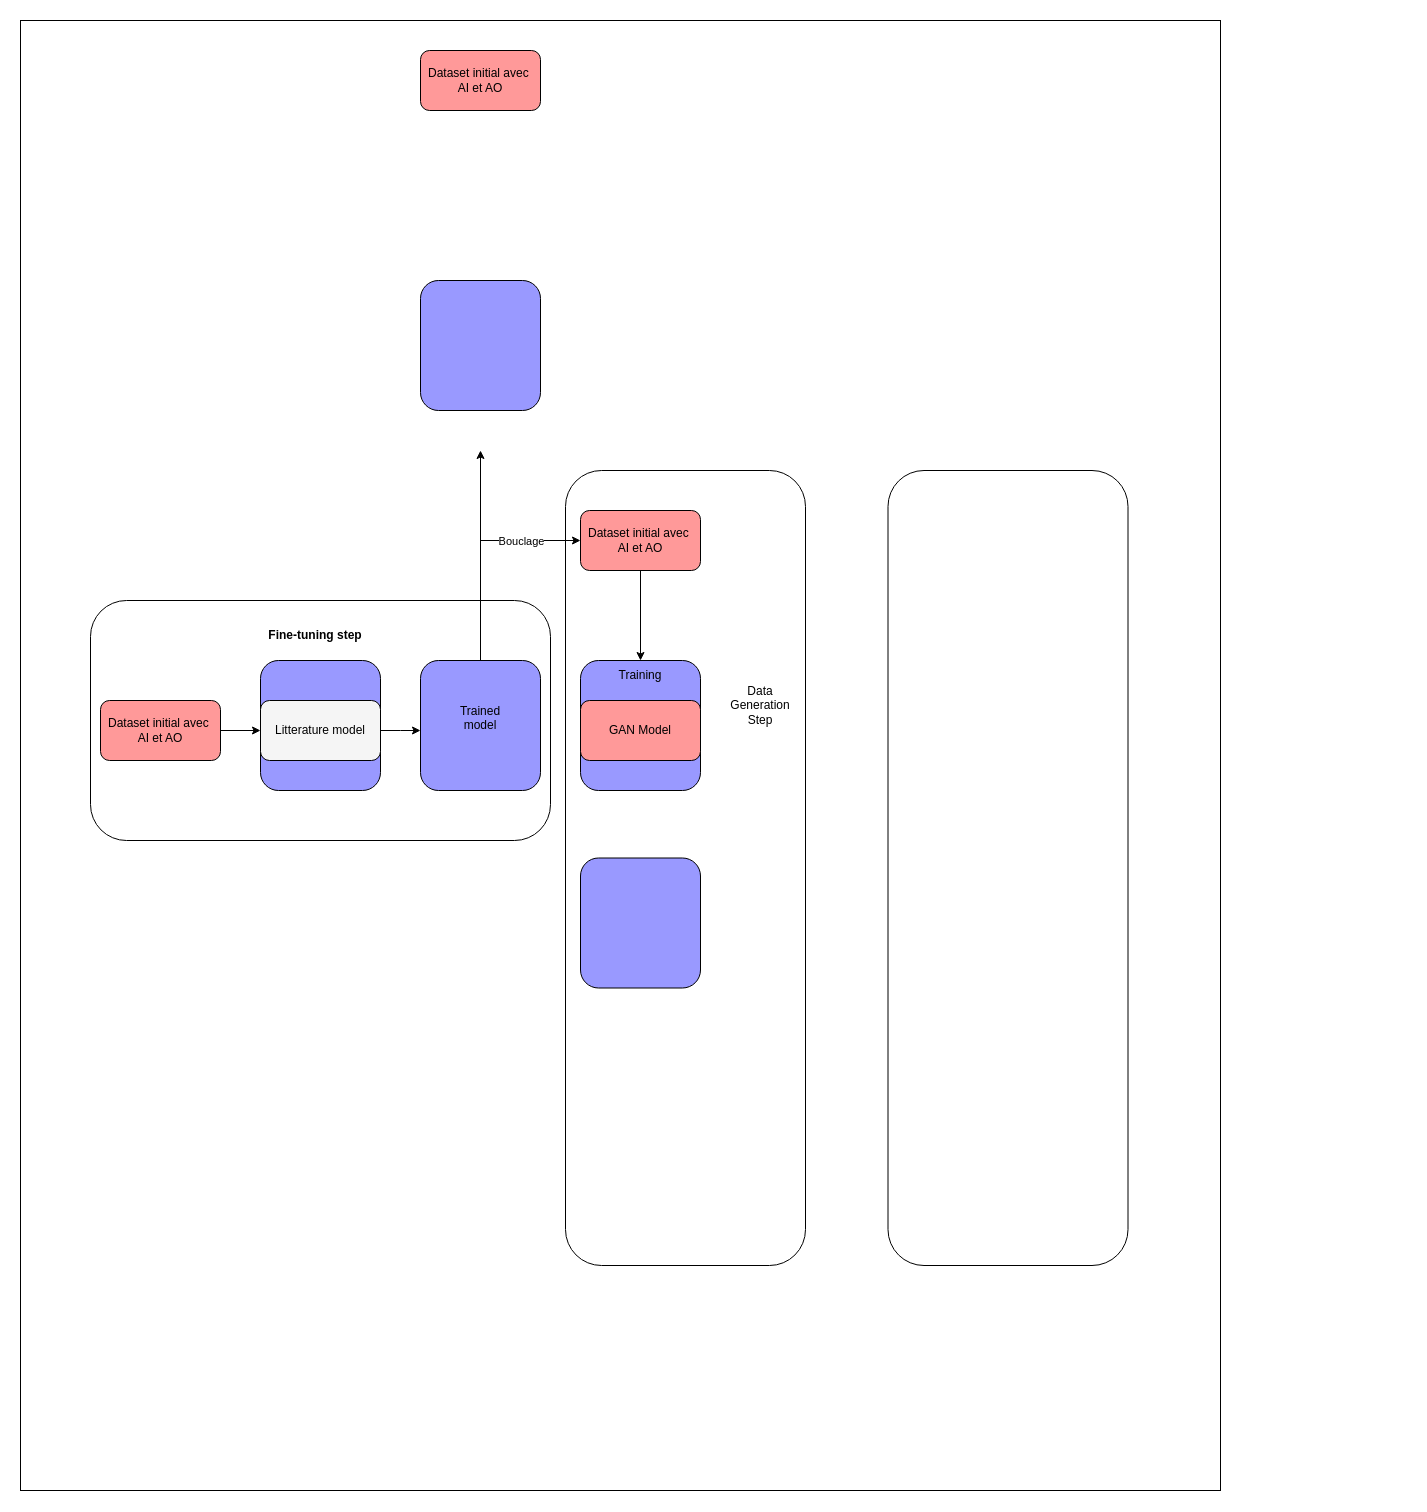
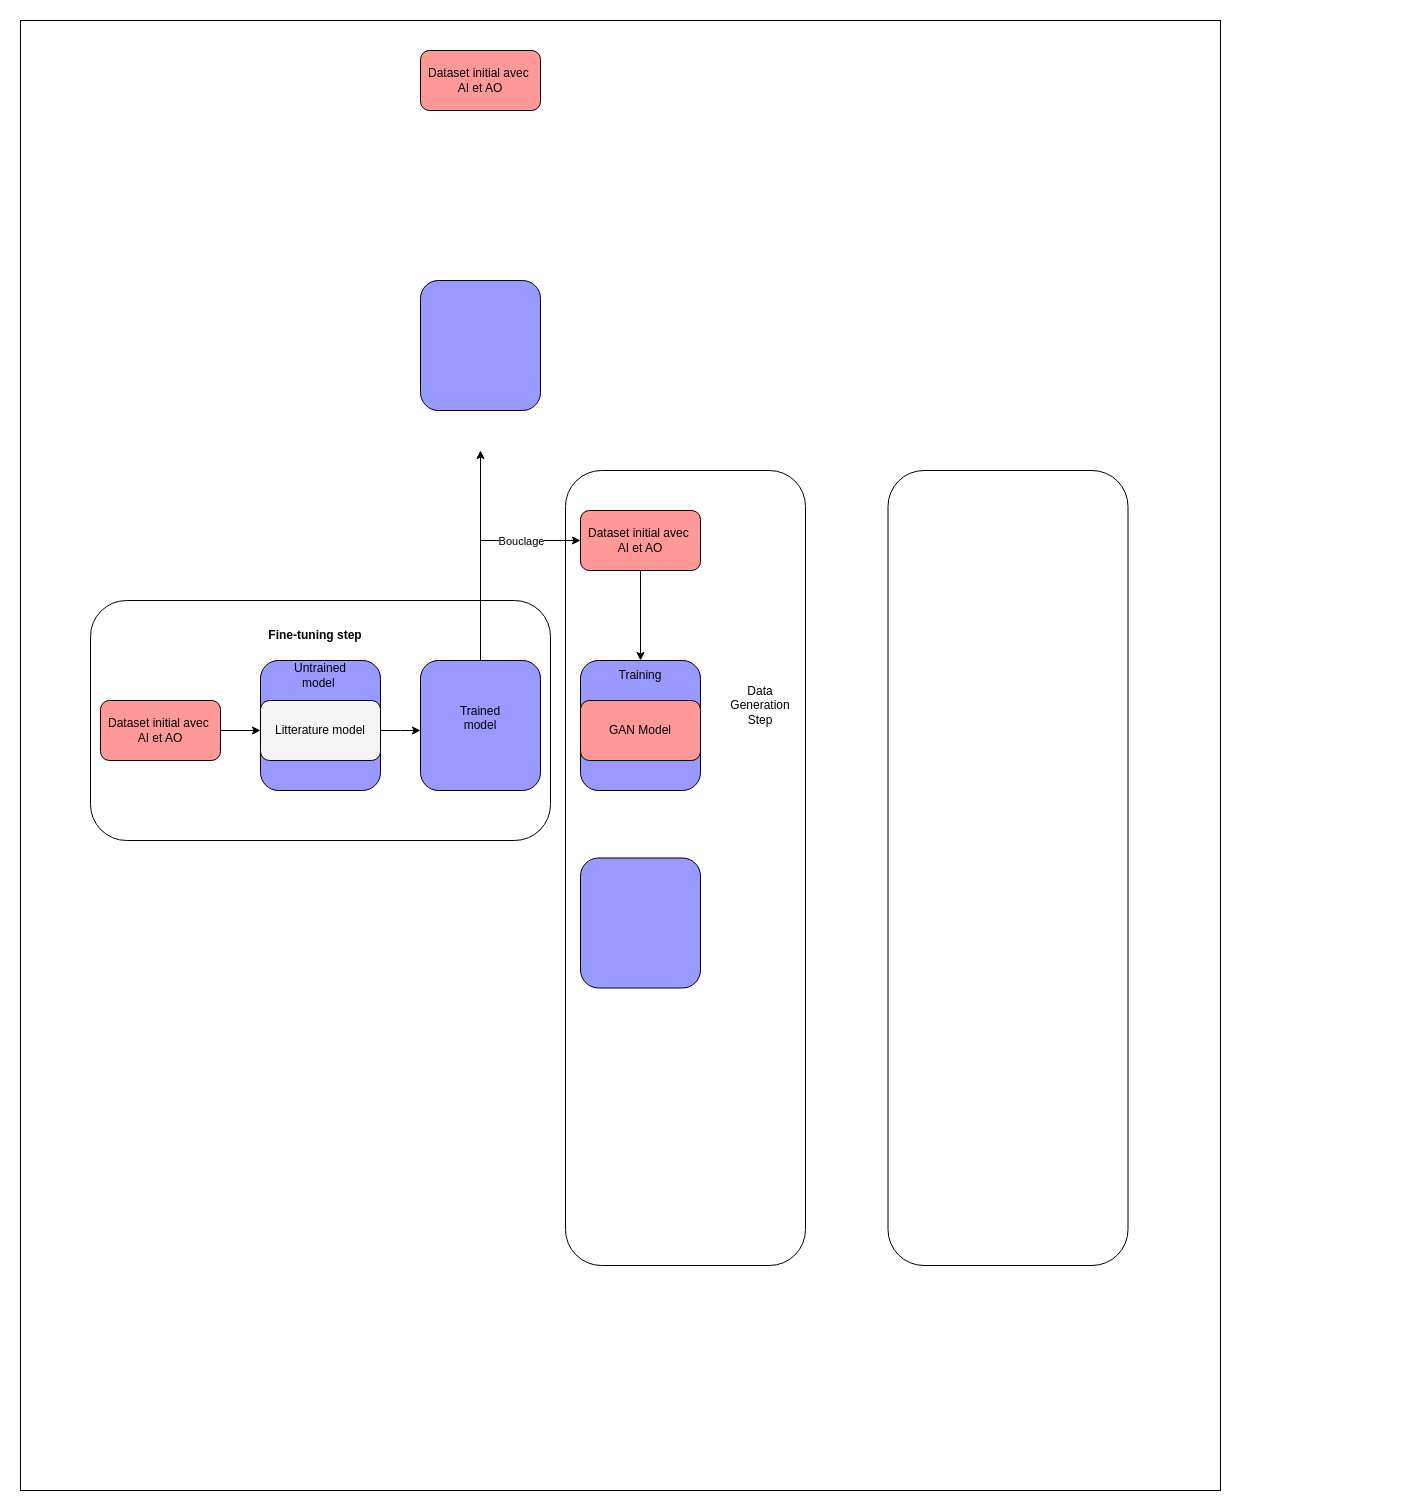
none -> (321, 676)
